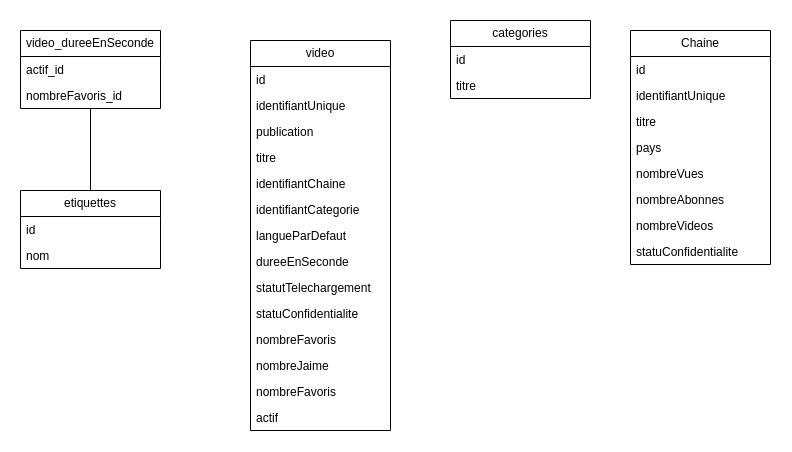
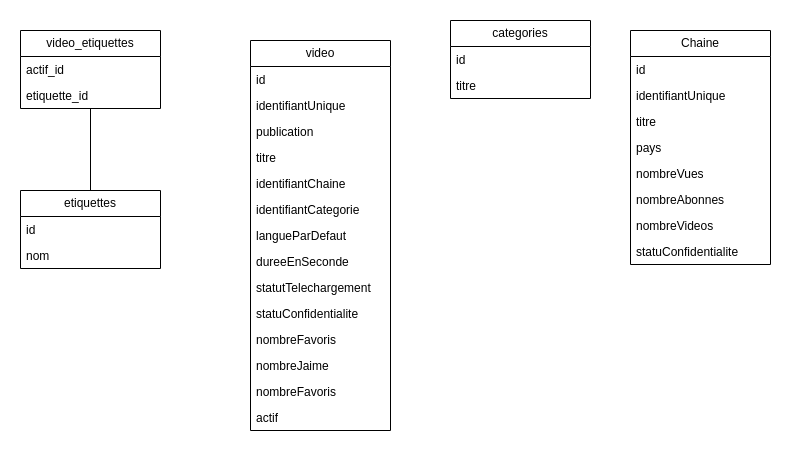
(91, 44) -> (91, 44)
(77, 97) -> (64, 97)
